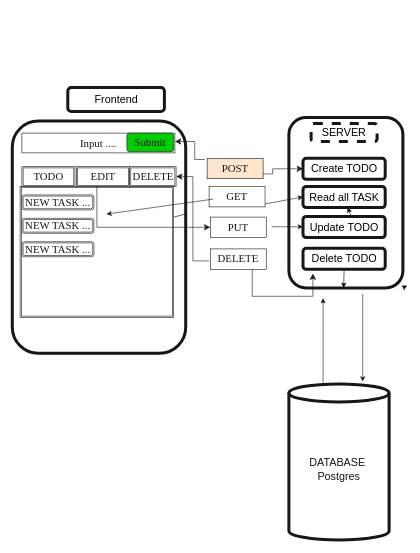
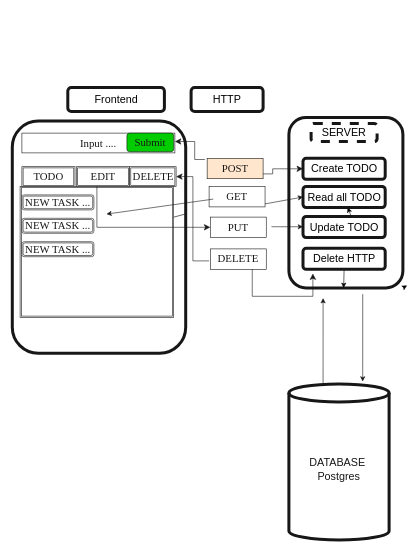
none -> (227, 99)
(344, 197) -> (344, 197)
(344, 259) -> (344, 259)
